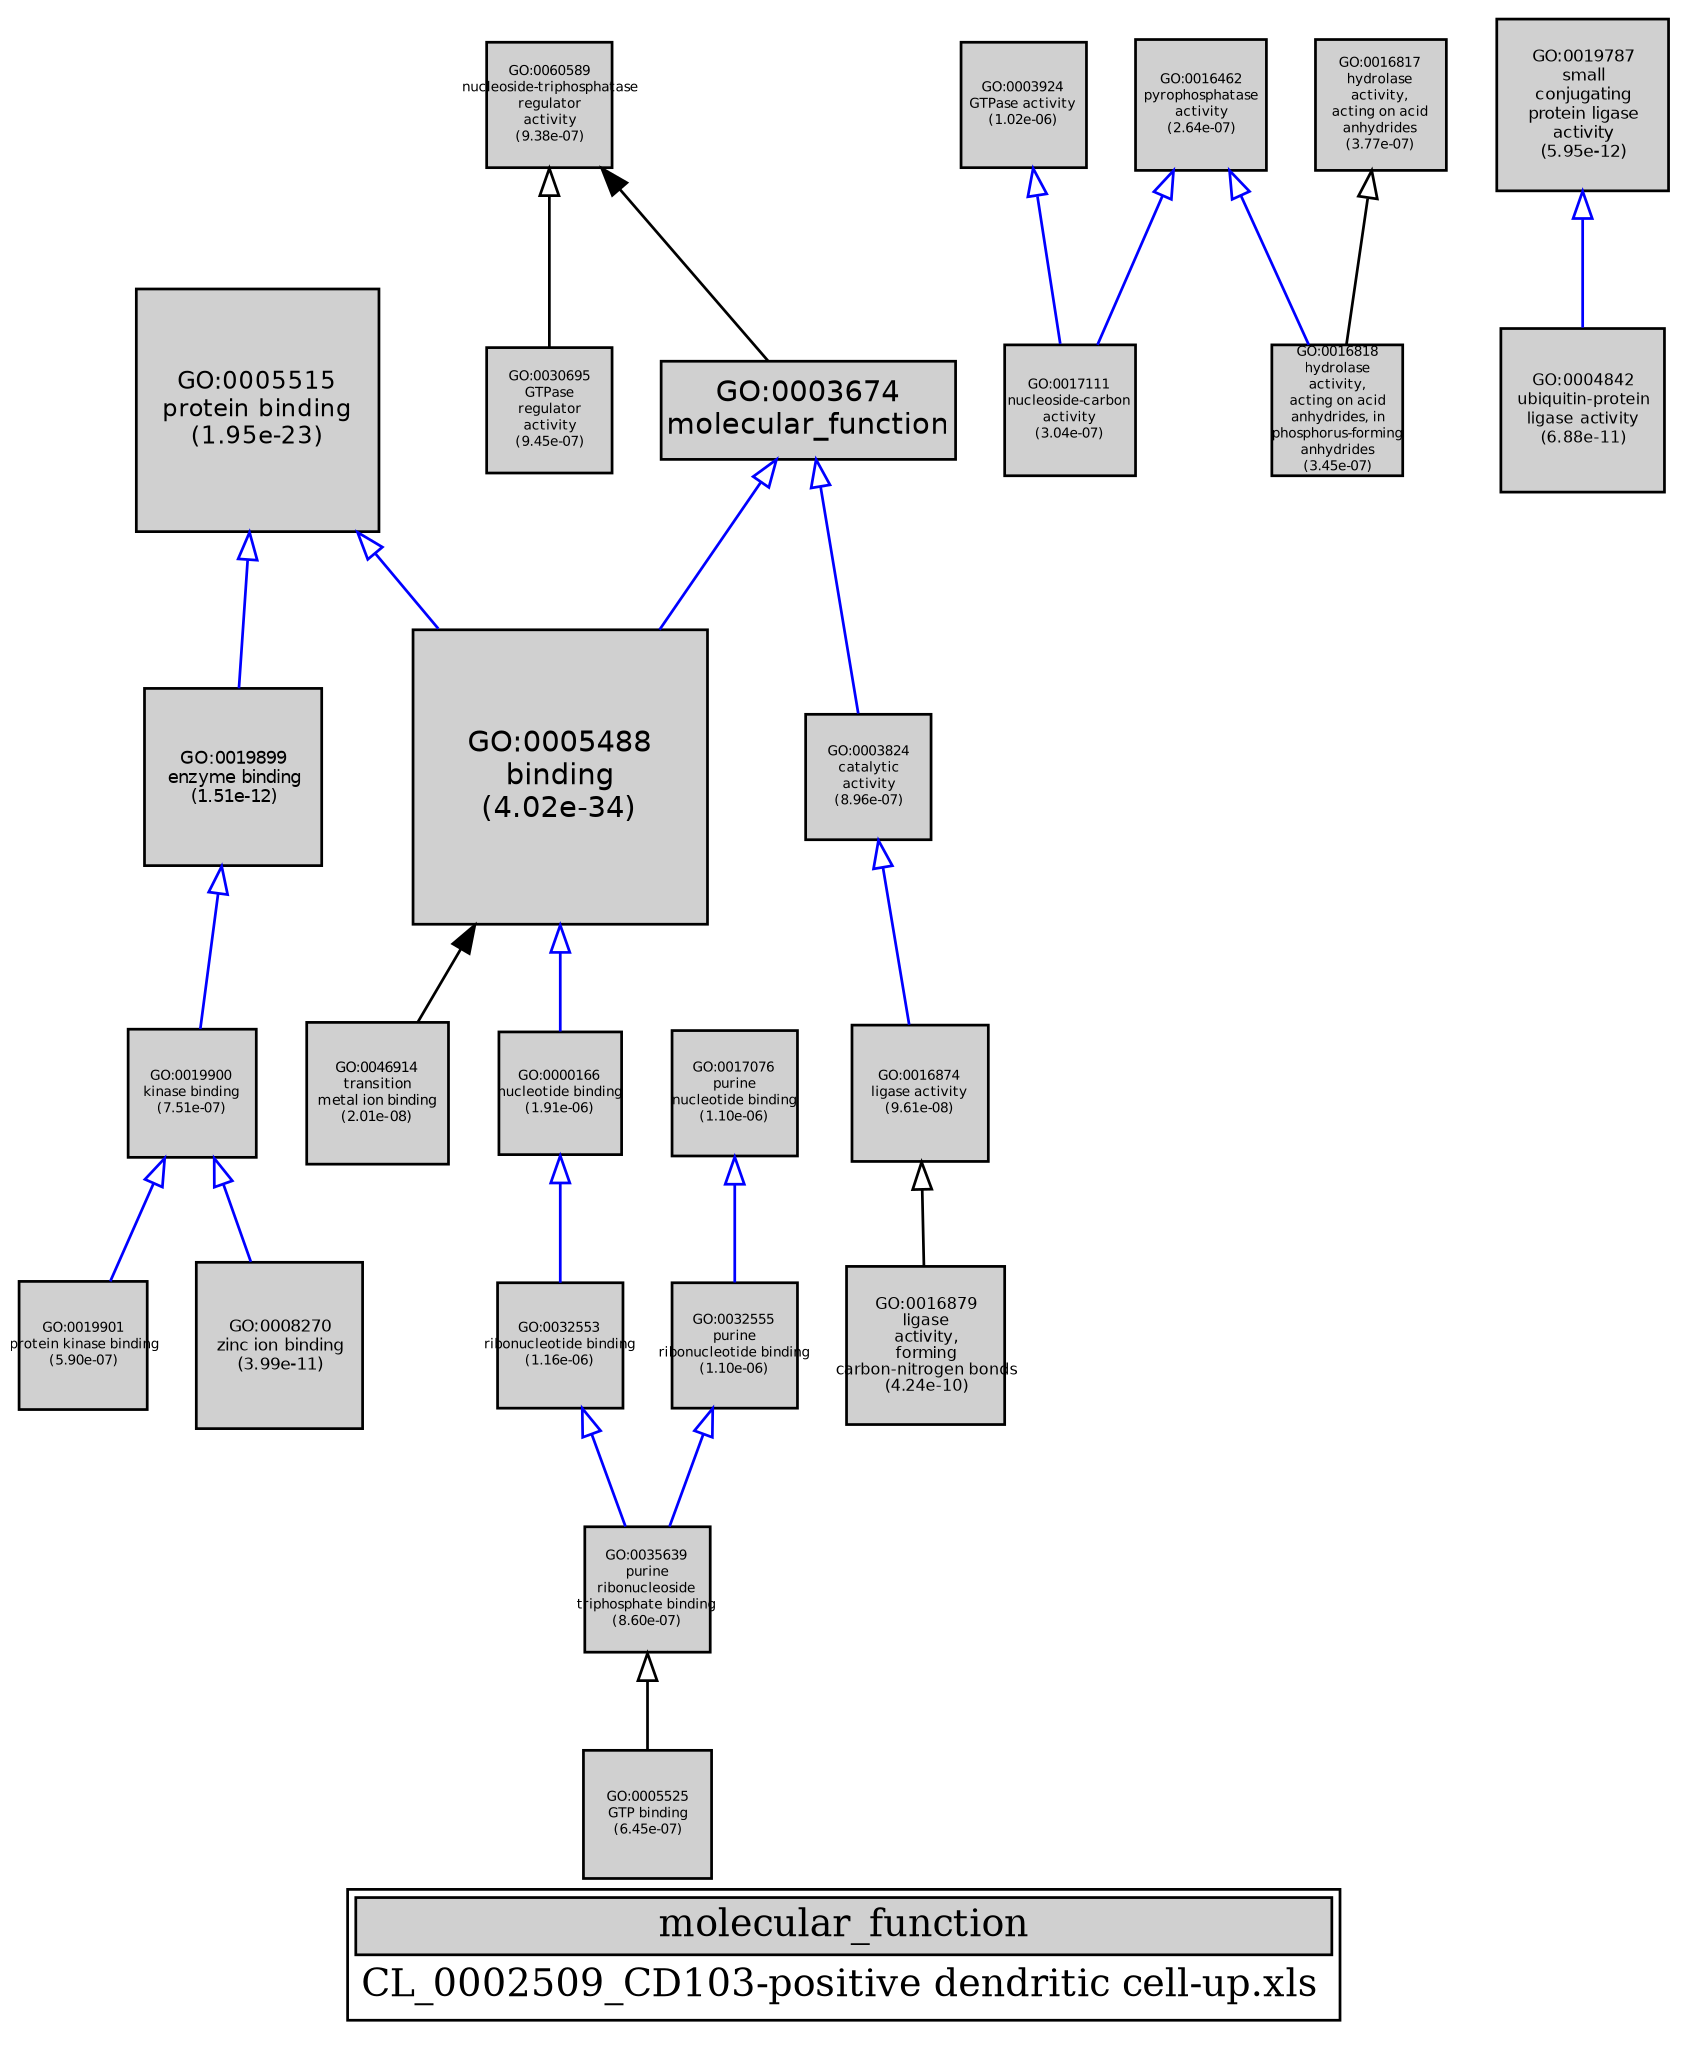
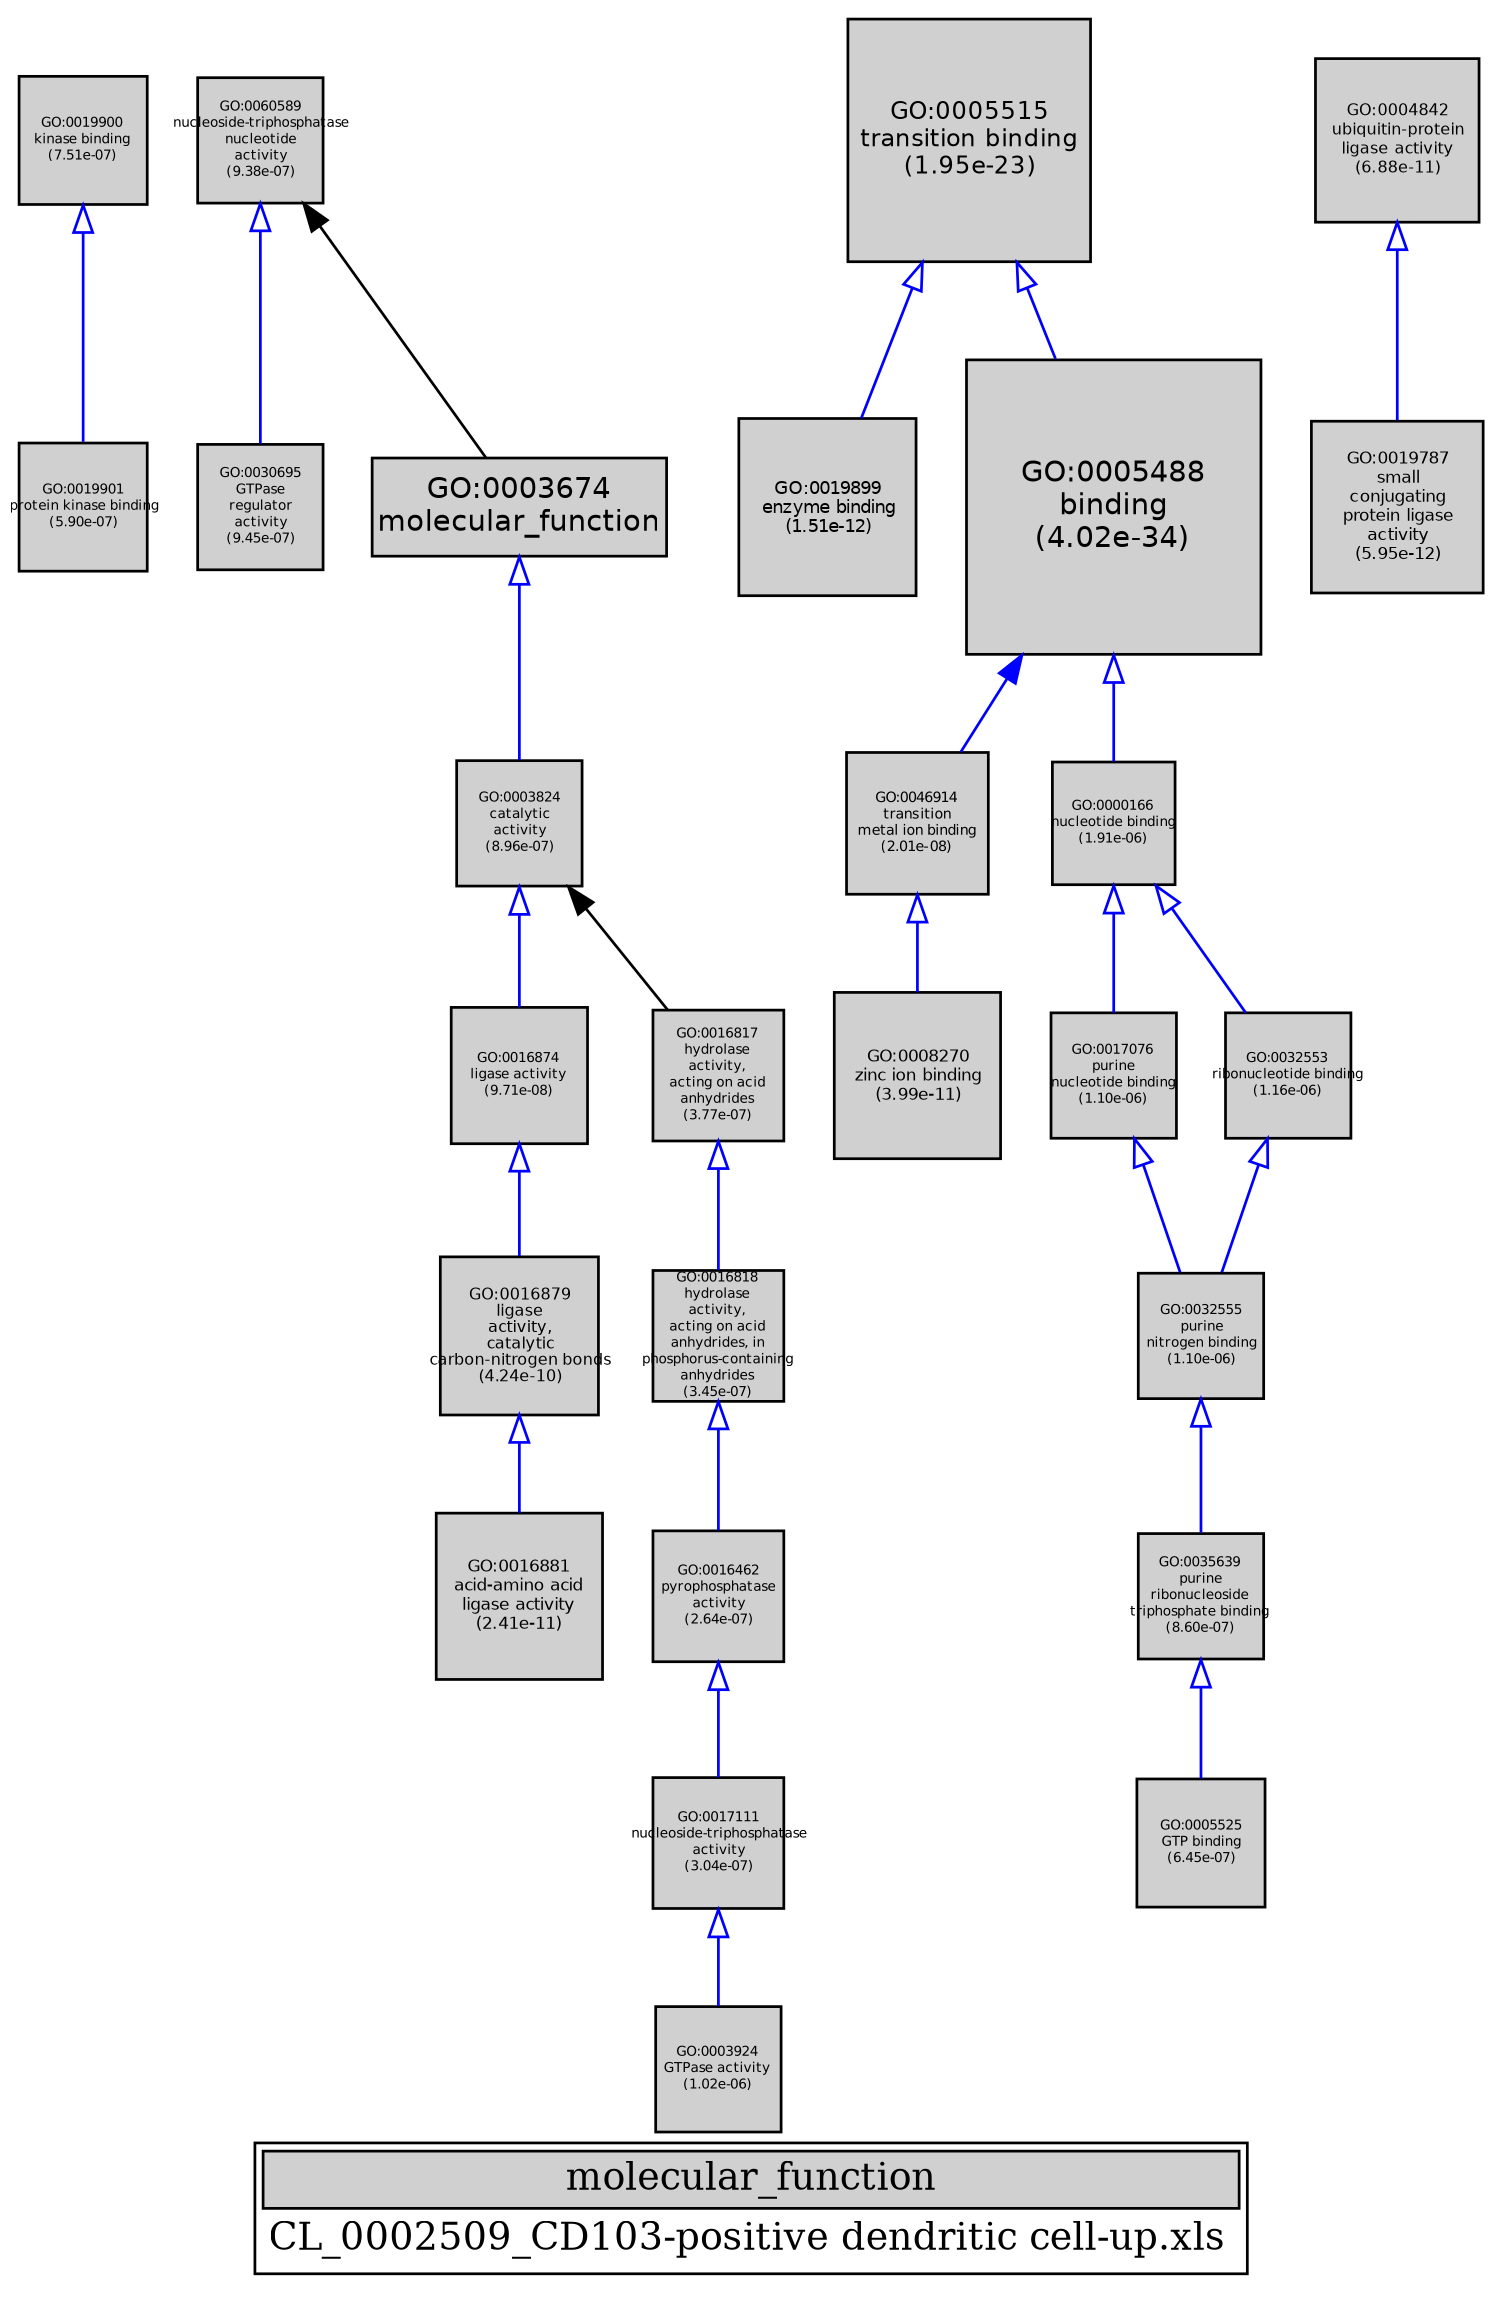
(551, 104) -> (262, 139)
(1049, 270) -> (718, 1971)
(1275, 270) -> (718, 1480)
(549, 272) -> (260, 337)
(1357, 272) -> (718, 1220)
(1583, 273) -> (1397, 335)
(1070, 401) -> (720, 1833)
(258, 409) -> (971, 139)
(1339, 433) -> (718, 1359)
(710, 556) -> none
none -> (627, 960)
(209, 962) -> none
none -> (1114, 963)
(439, 985) -> (984, 716)
(920, 1108) -> (519, 1091)
(237, 1223) -> (917, 957)
(923, 1228) -> (519, 1214)
(735, 1352) -> (1202, 1343)
(927, 1353) -> (521, 1344)
(609, 1480) -> (1240, 1218)
none -> (519, 1596)
(648, 1715) -> (1201, 1733)
